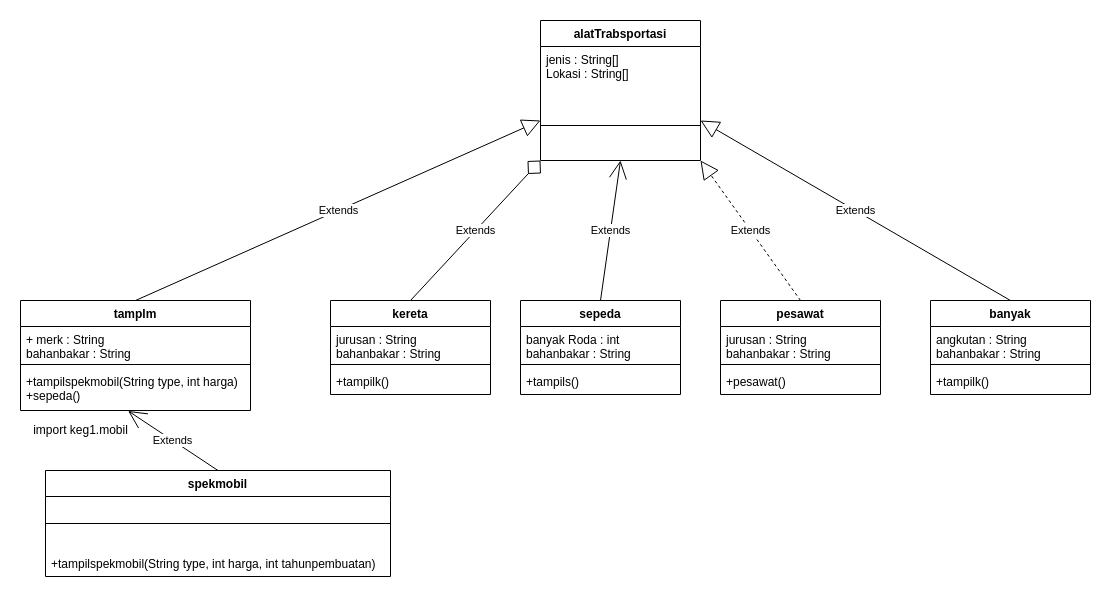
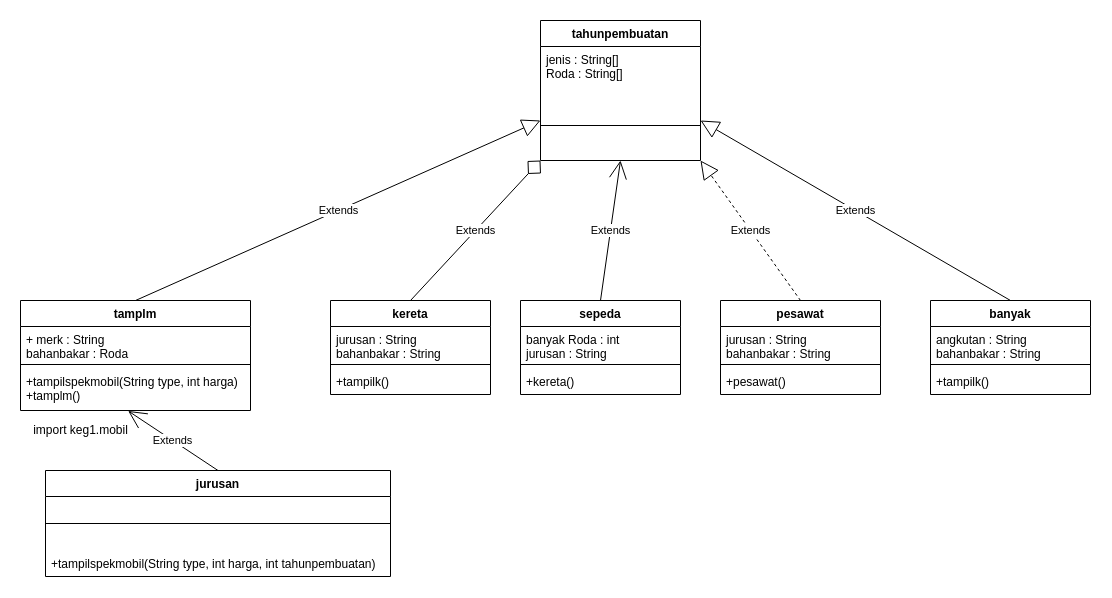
(620, 34) -> (620, 34)
(592, 60) -> (592, 60)
(69, 340) -> (69, 340)
(575, 340) -> (575, 340)
(145, 382) -> (145, 382)
(556, 382) -> (556, 382)
(218, 484) -> (218, 484)
